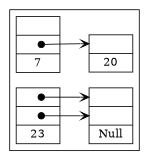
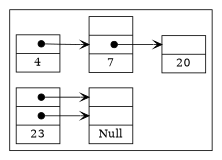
none -> (38, 53)
